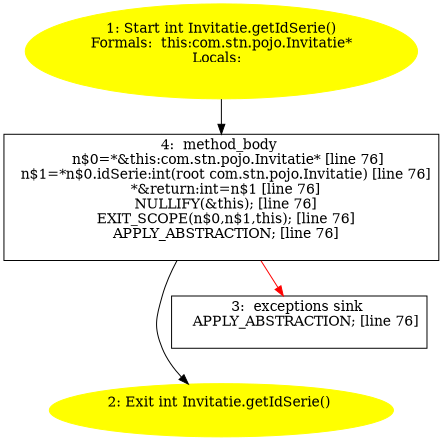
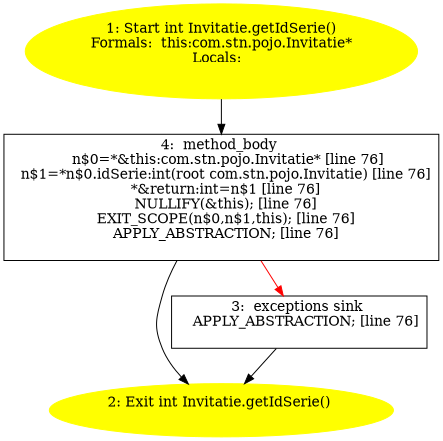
none -> (264, 362)
